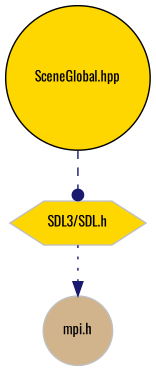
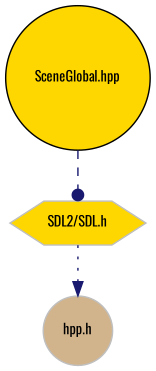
(78, 223) -> (78, 223)
(78, 331) -> (78, 331)
